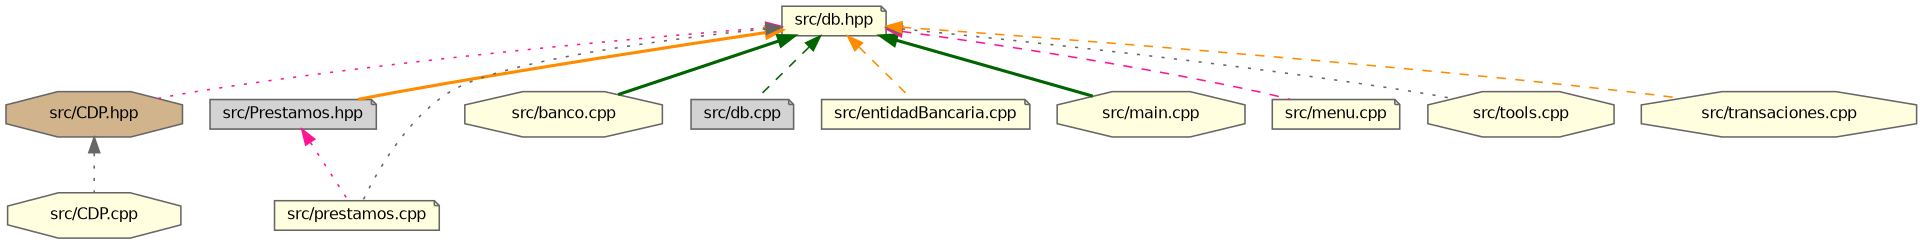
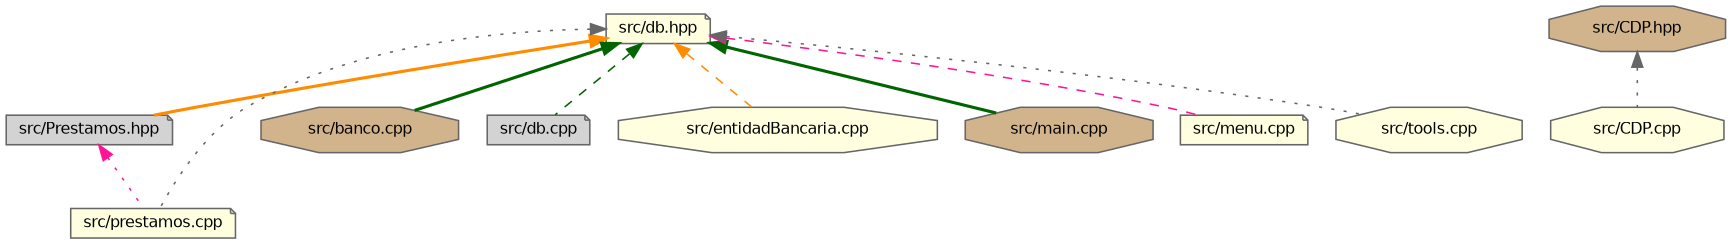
(461, 57) -> none
(564, 114) -> (360, 130)
(926, 114) -> (778, 130)
(1151, 114) -> (1059, 130)
(1779, 114) -> none
